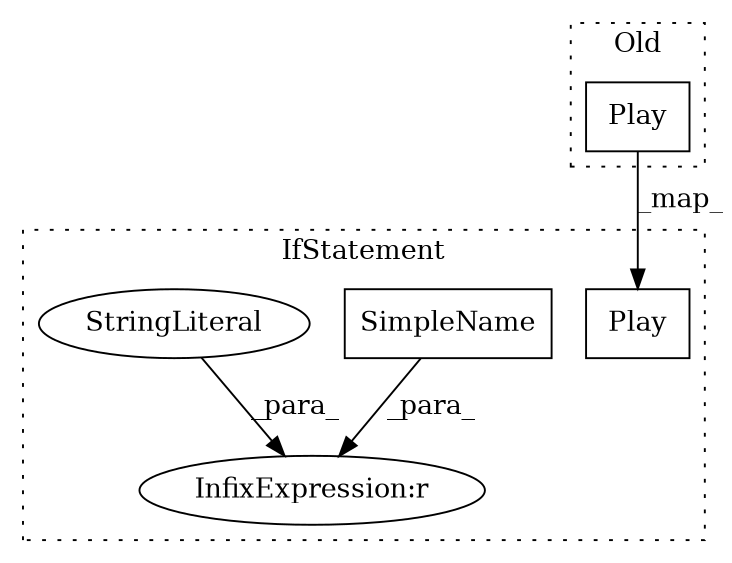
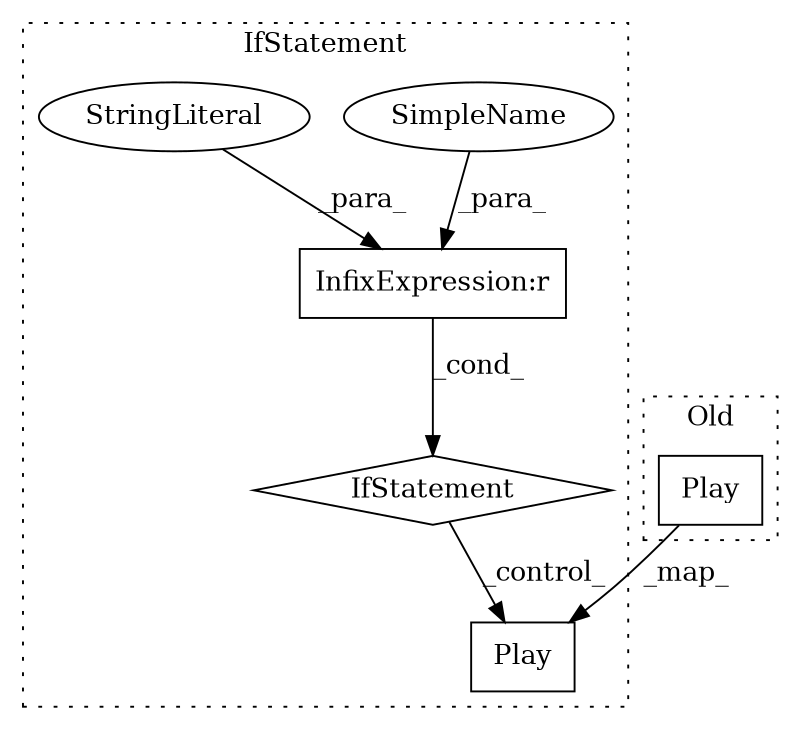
(448, 324) -> (479, 117)
(312, 490) -> (433, 283)
none -> (433, 490)
